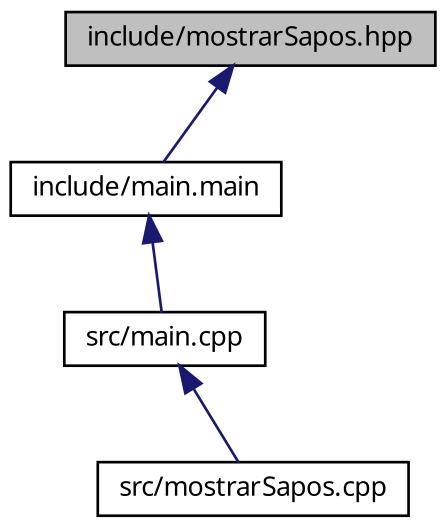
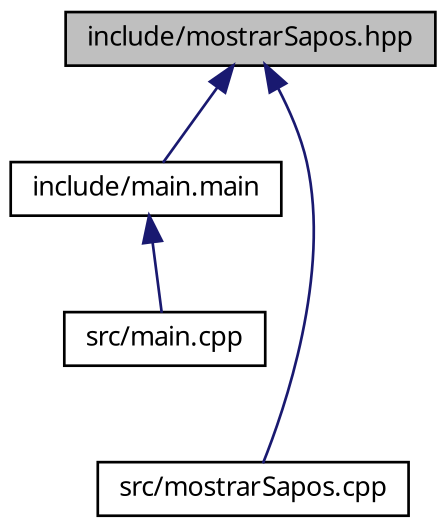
(216, 426) -> (311, 276)
